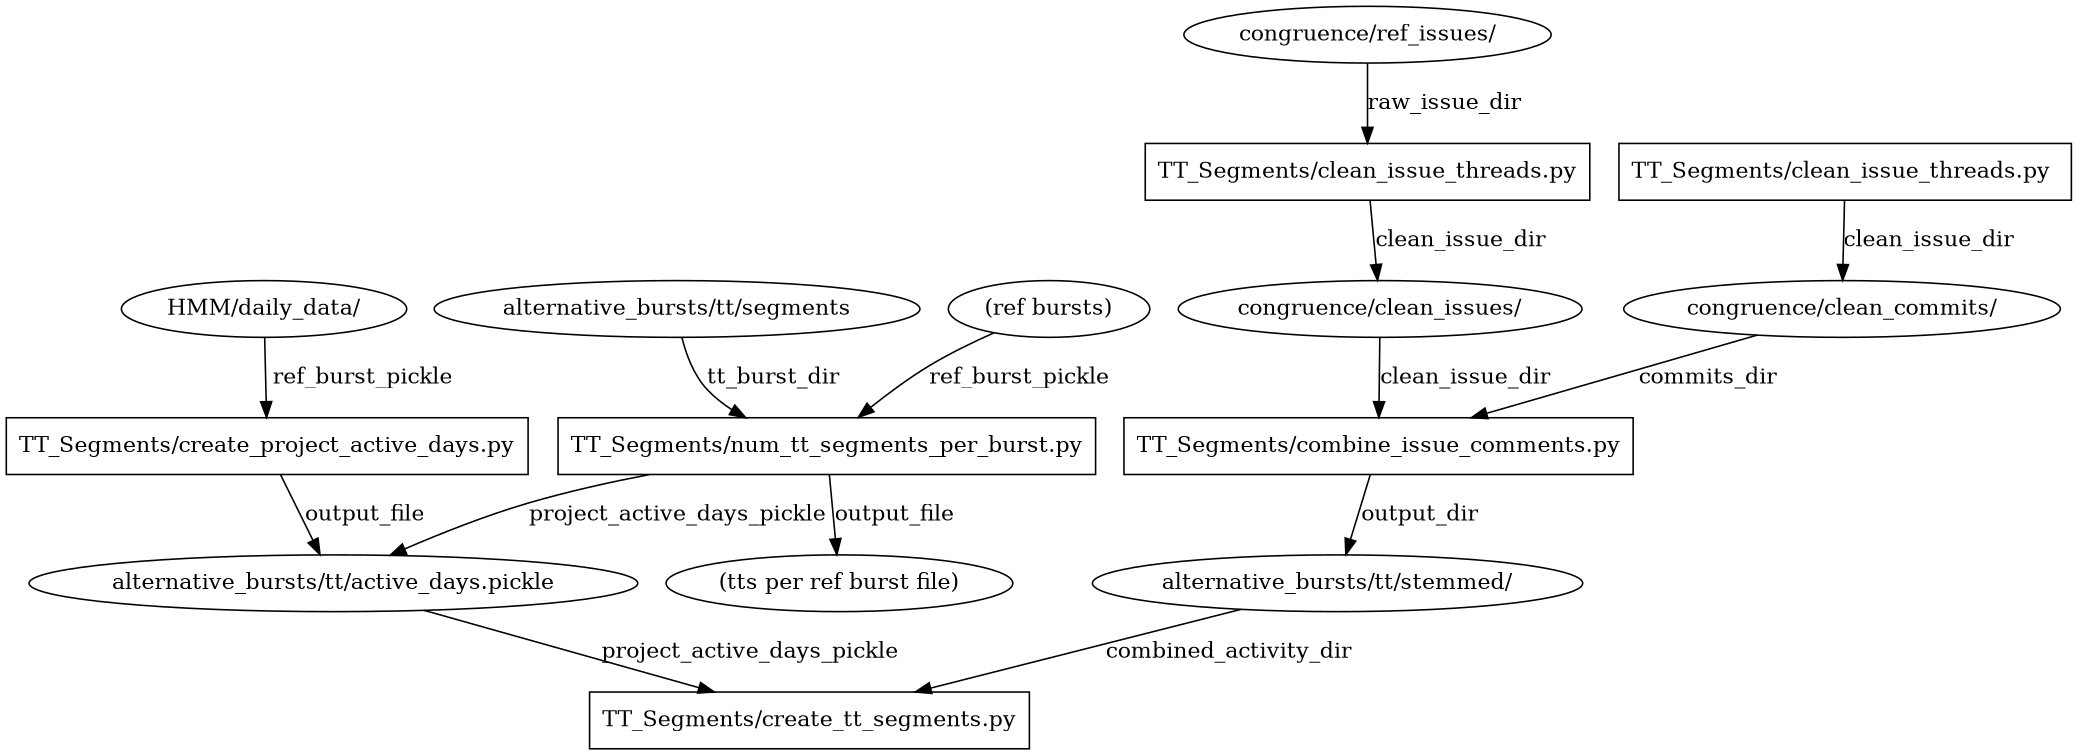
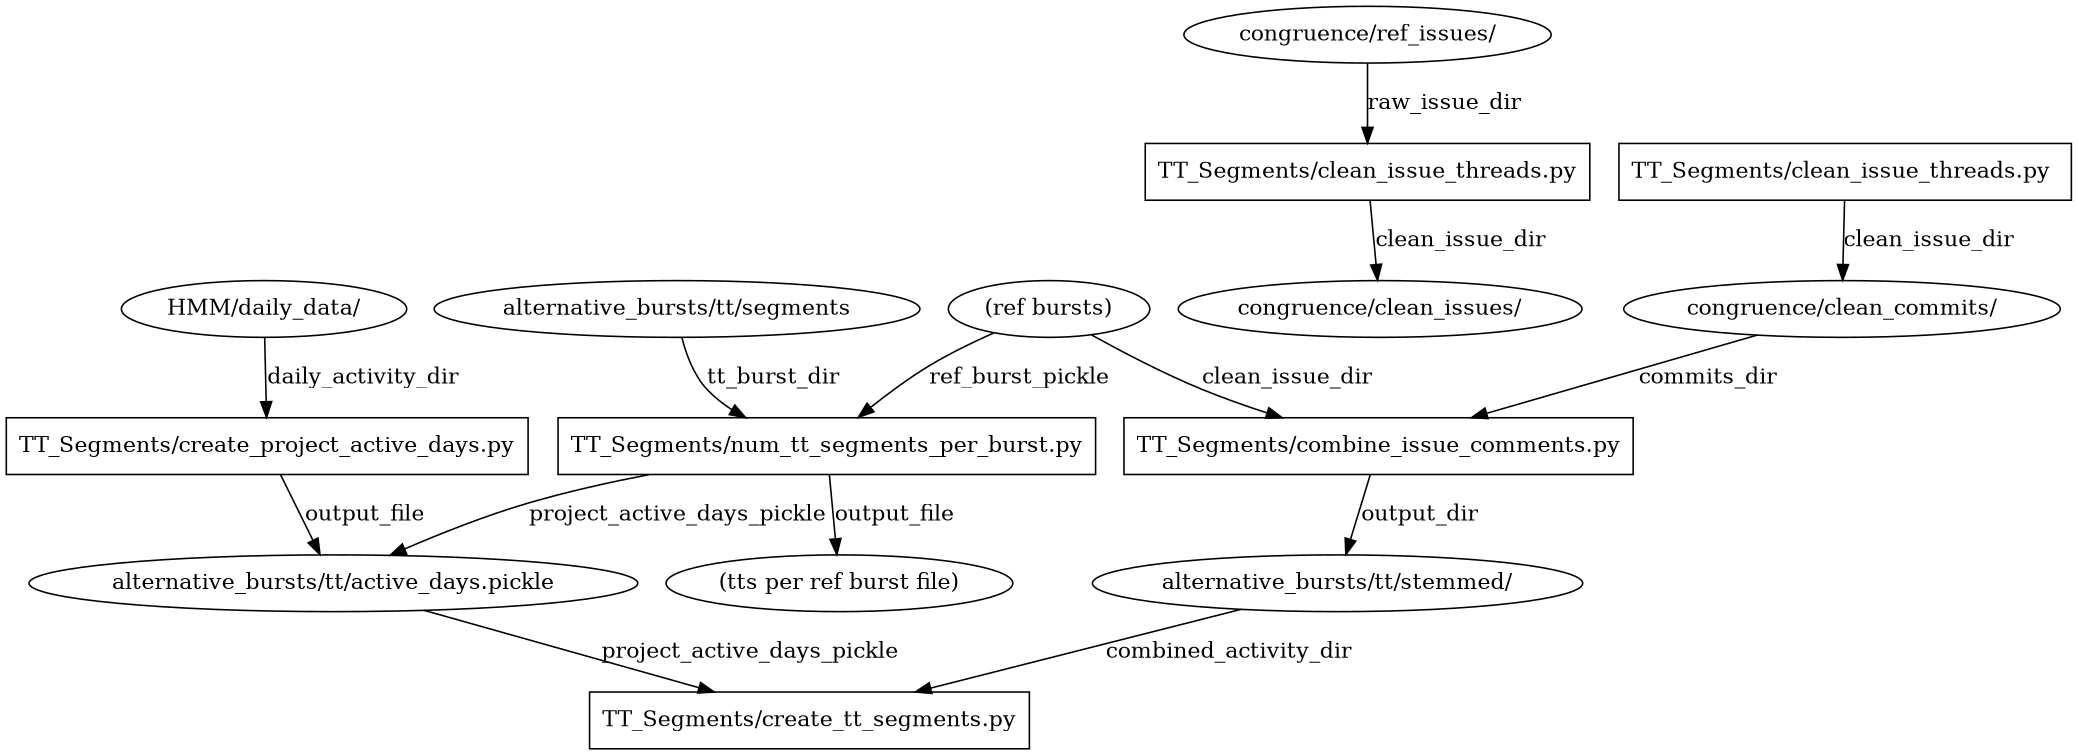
(1379, 370) -> (1177, 379)
(363, 378) -> (363, 378)
